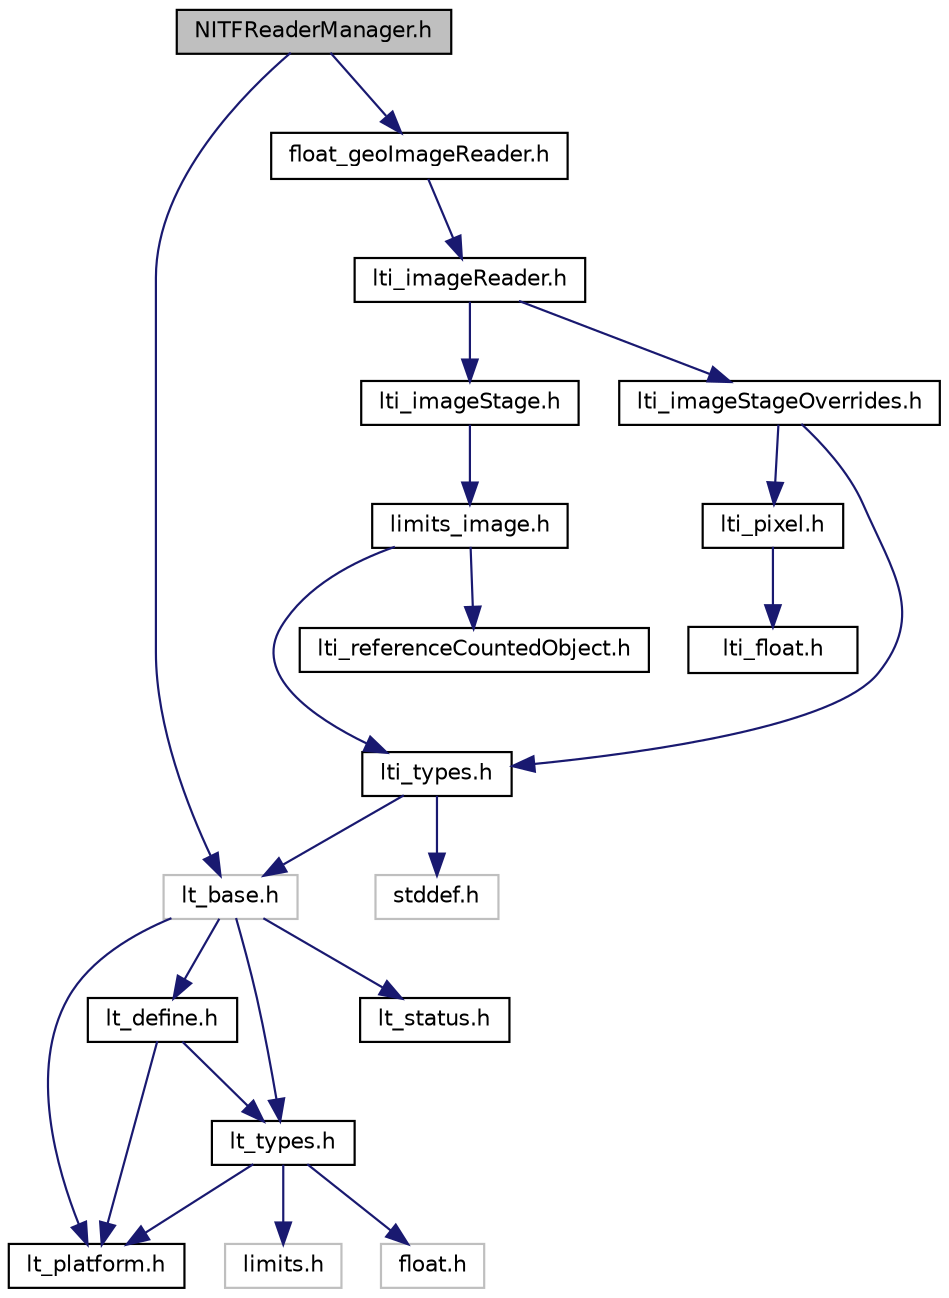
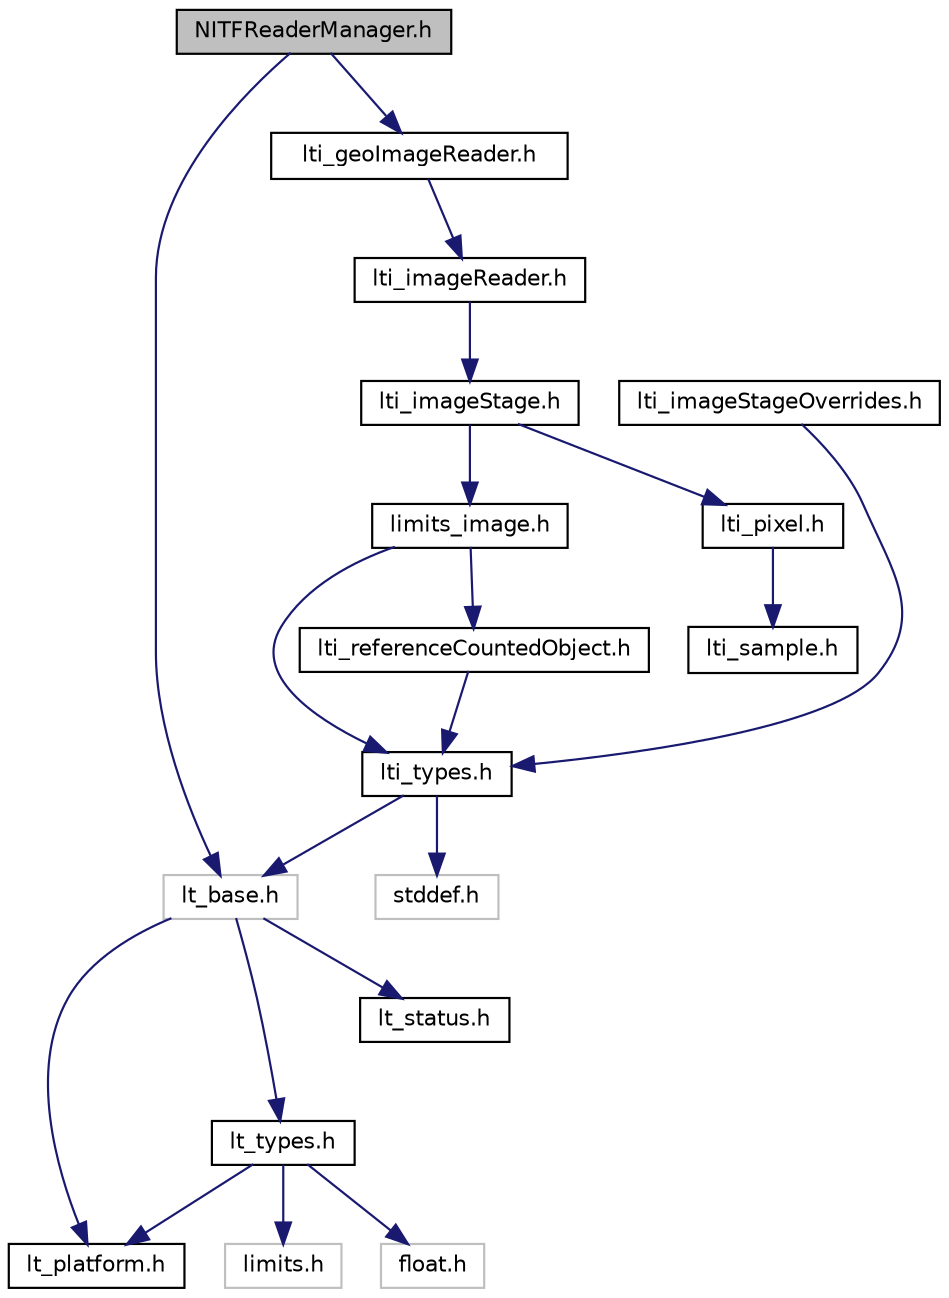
(419, 156) -> (419, 156)
(614, 337) -> none
(777, 453) -> (611, 460)
(773, 650) -> (773, 650)
none -> (459, 701)
(162, 1020) -> none
